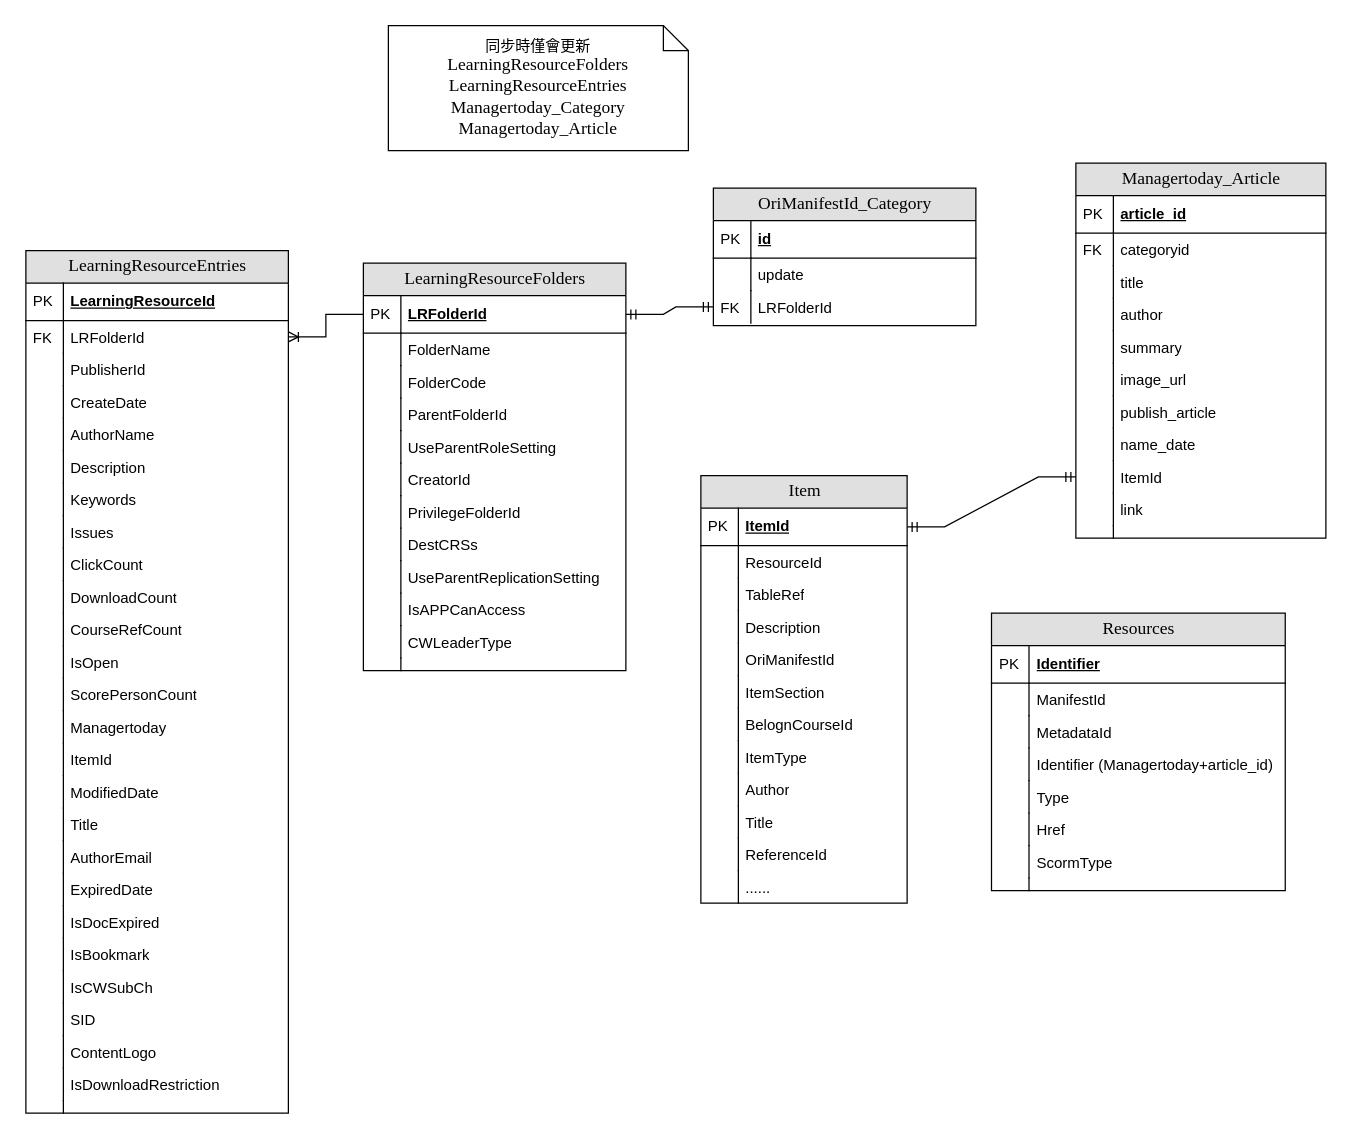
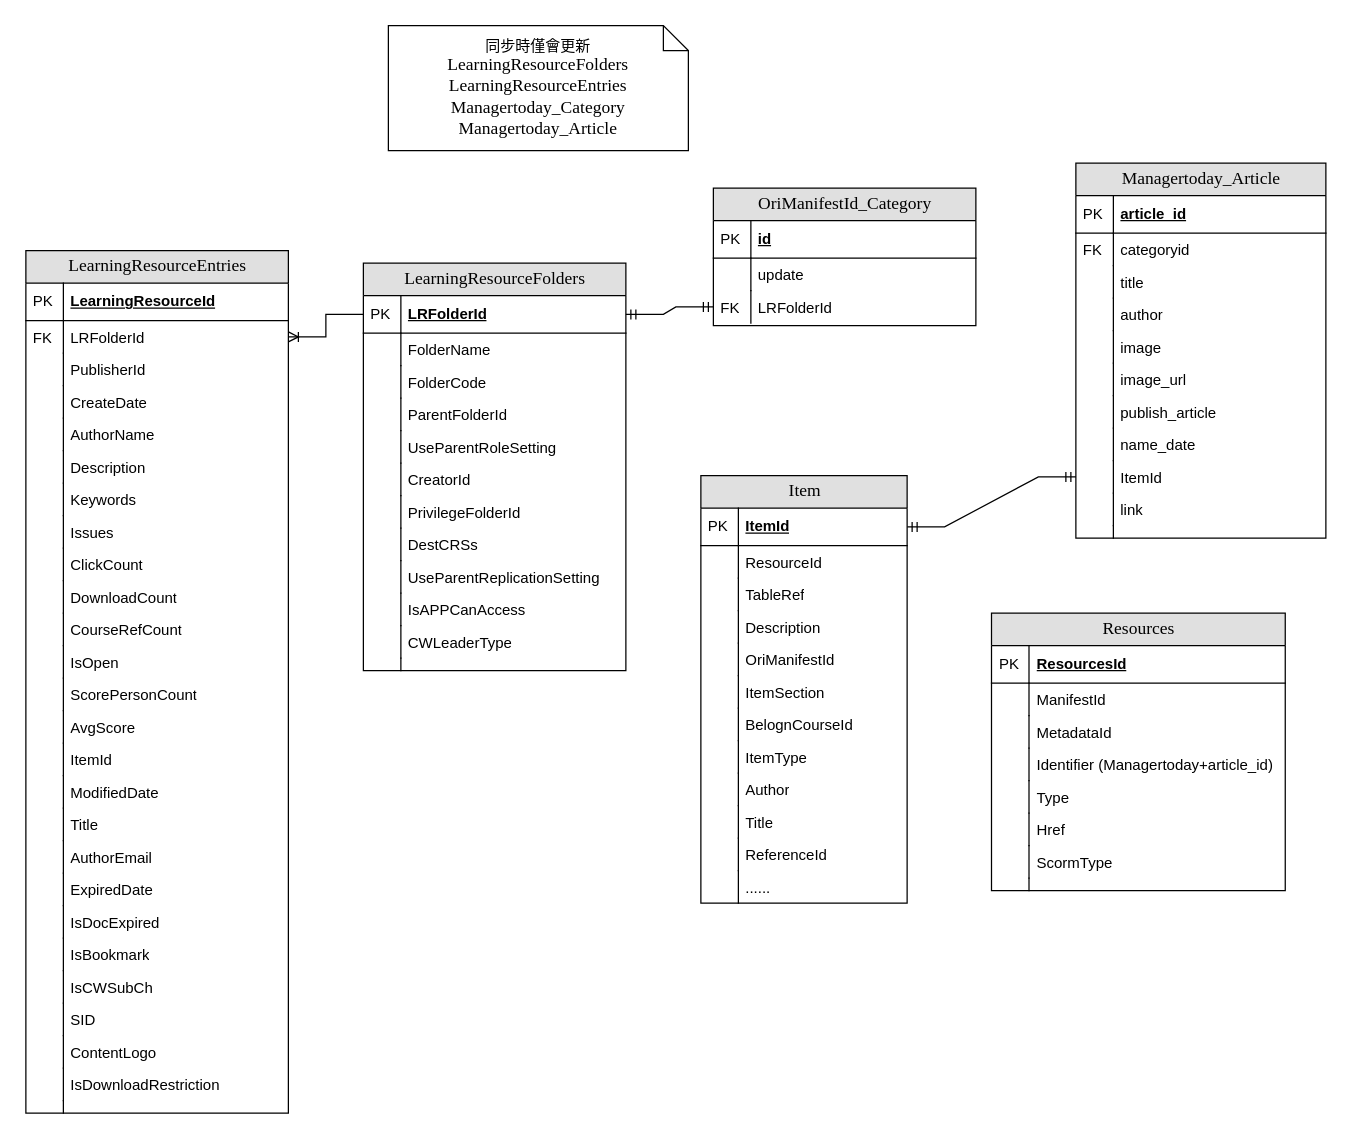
(1150, 348) -> (1140, 348)
(1075, 664) -> (1083, 664)
(121, 728) -> (104, 728)
